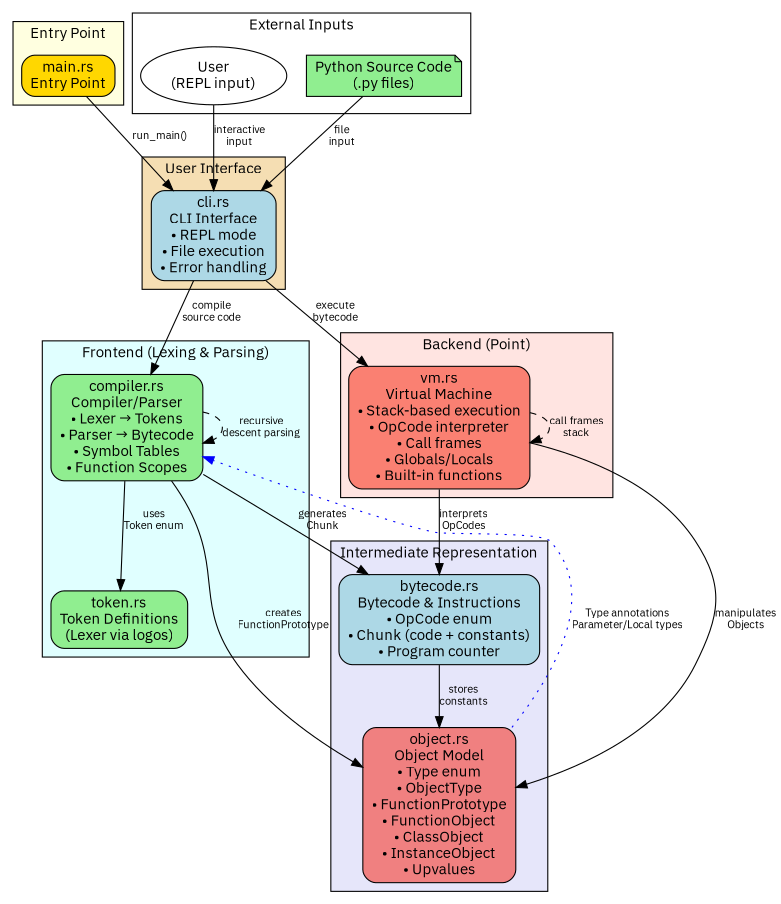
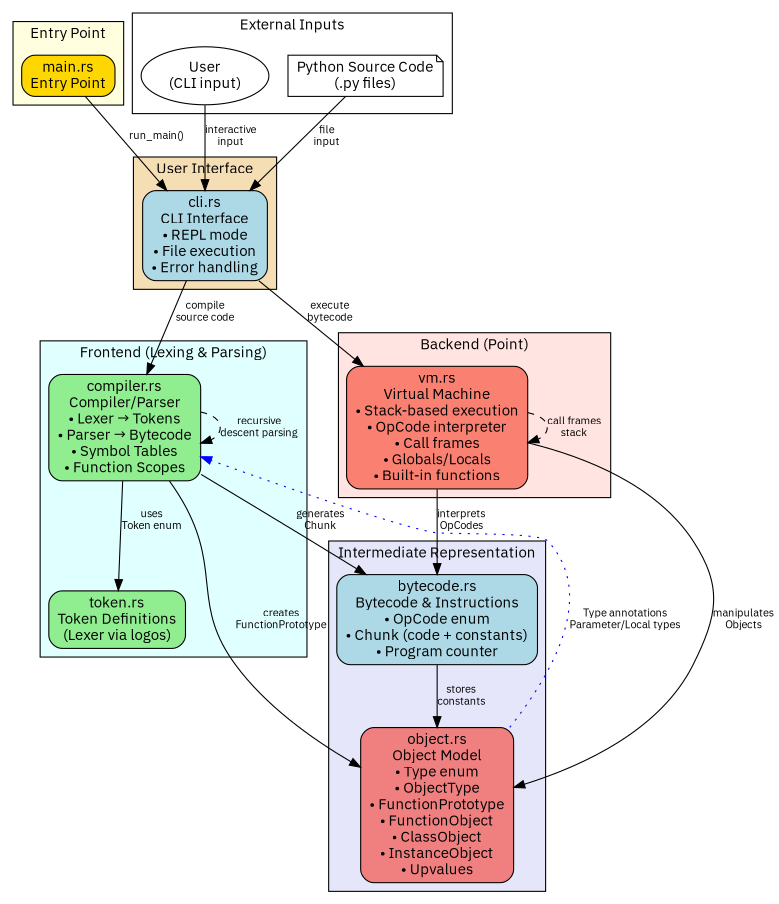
(214, 76) -> (205, 76)
(384, 76) -> (366, 76)
